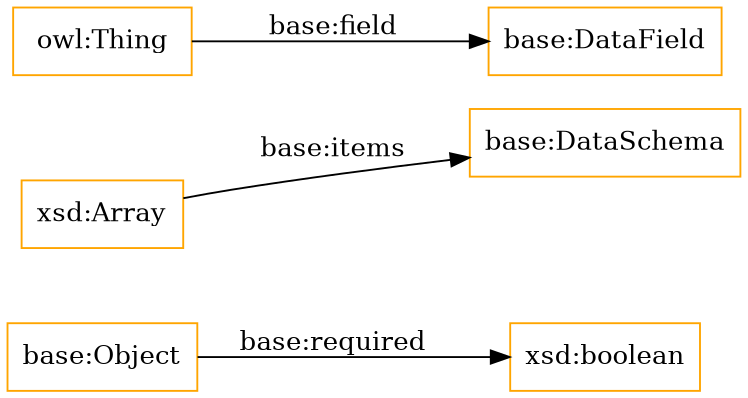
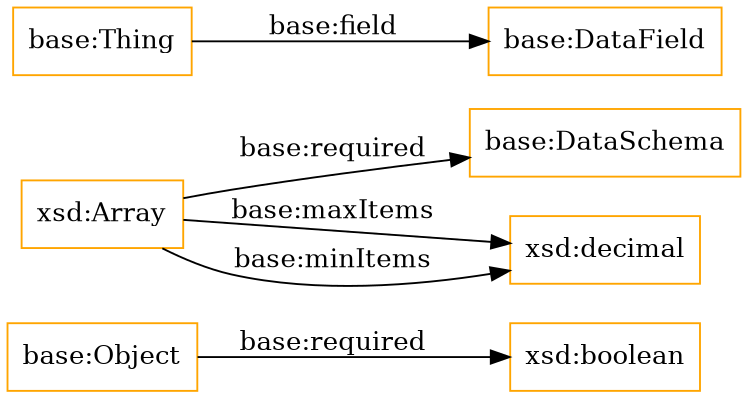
(102, 41) -> (102, 41)
(334, 149) -> (334, 149)
none -> (605, 250)
